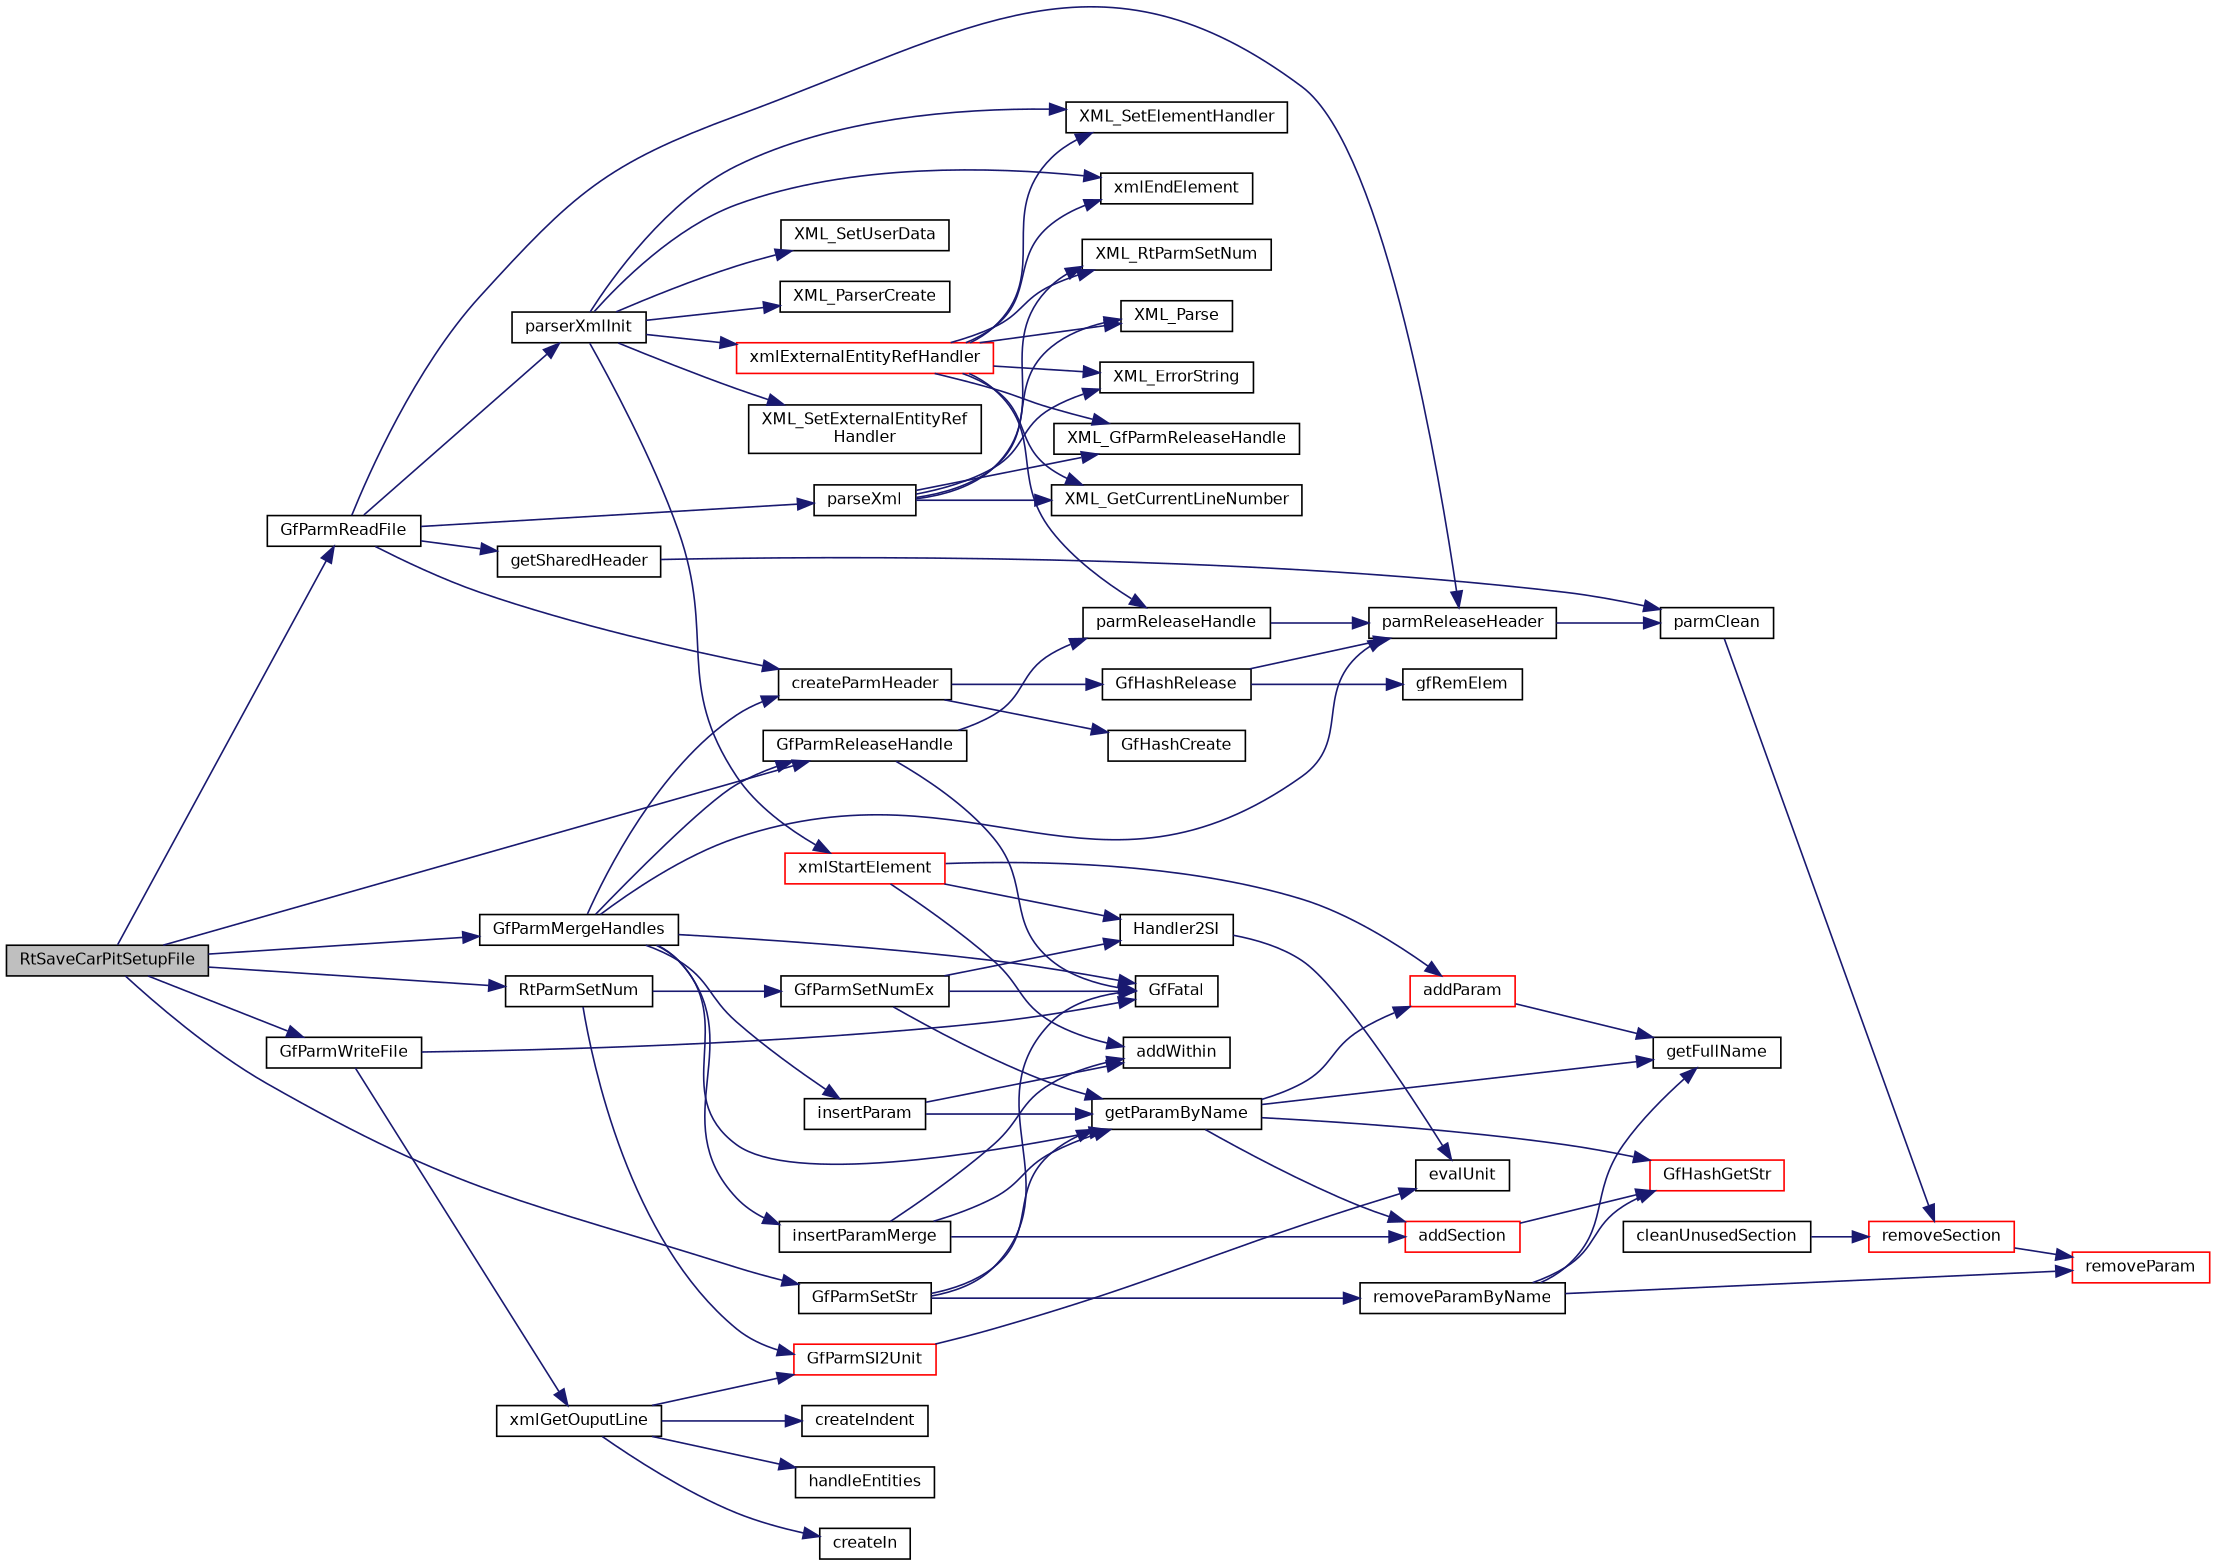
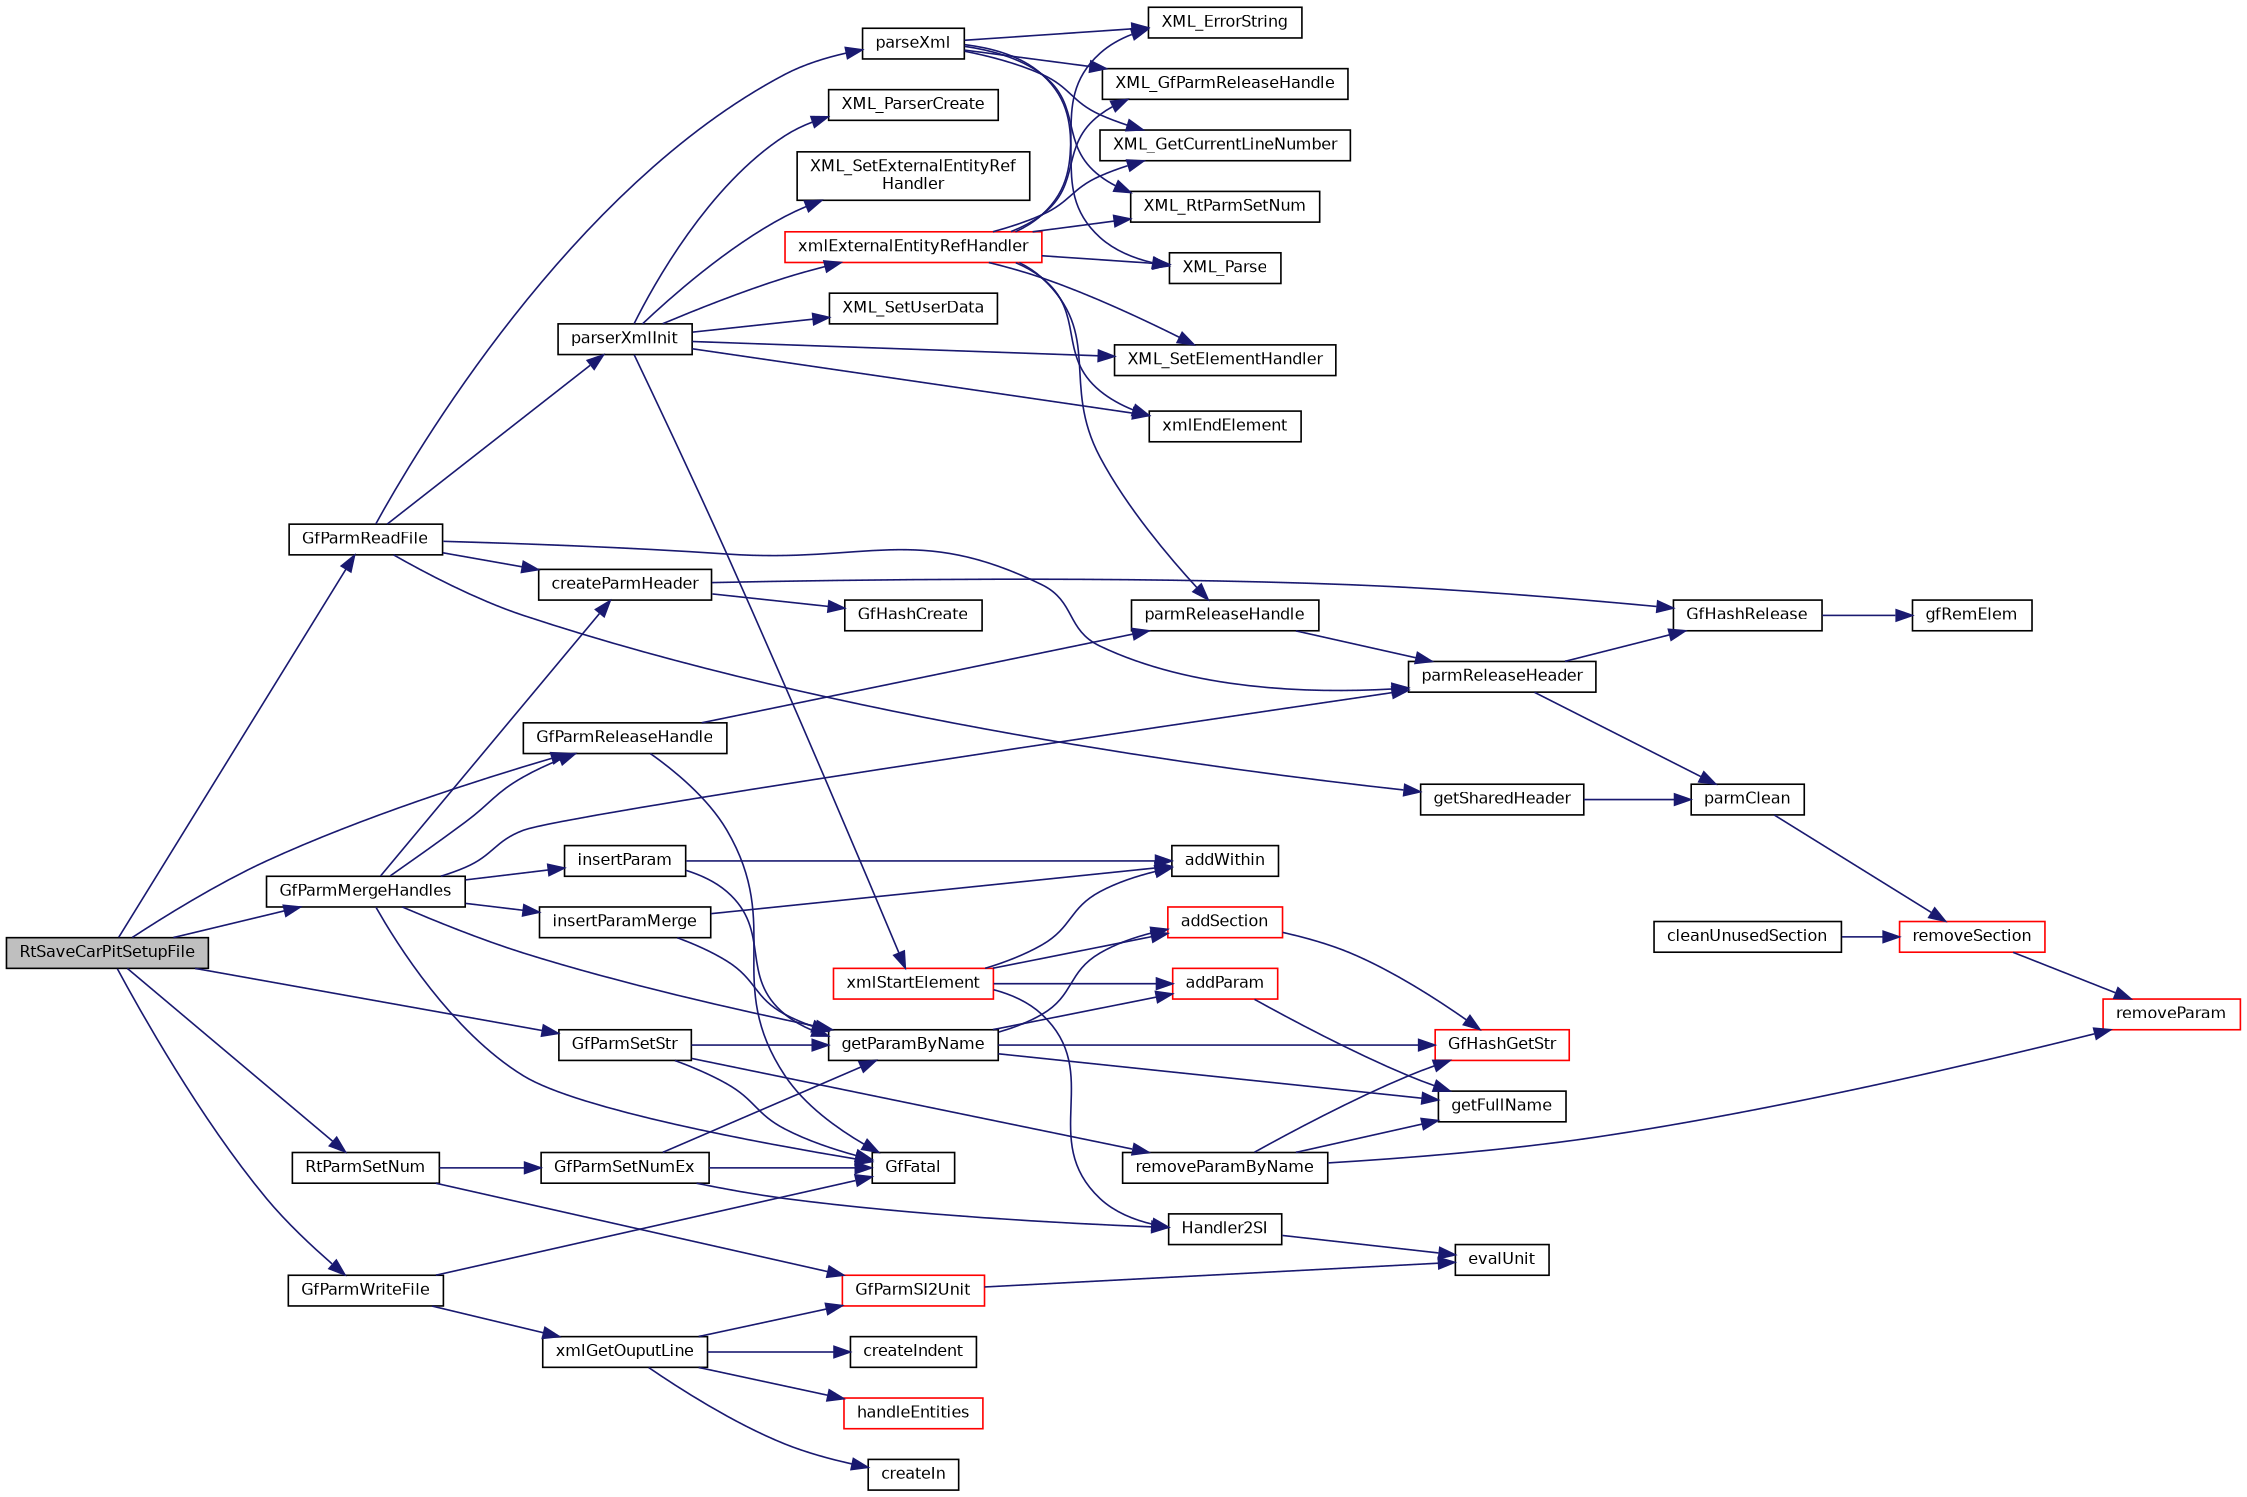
(1312, 655) -> (1617, 648)
(1170, 1237) -> (1072, 952)
(865, 1482) -> (913, 1413)
